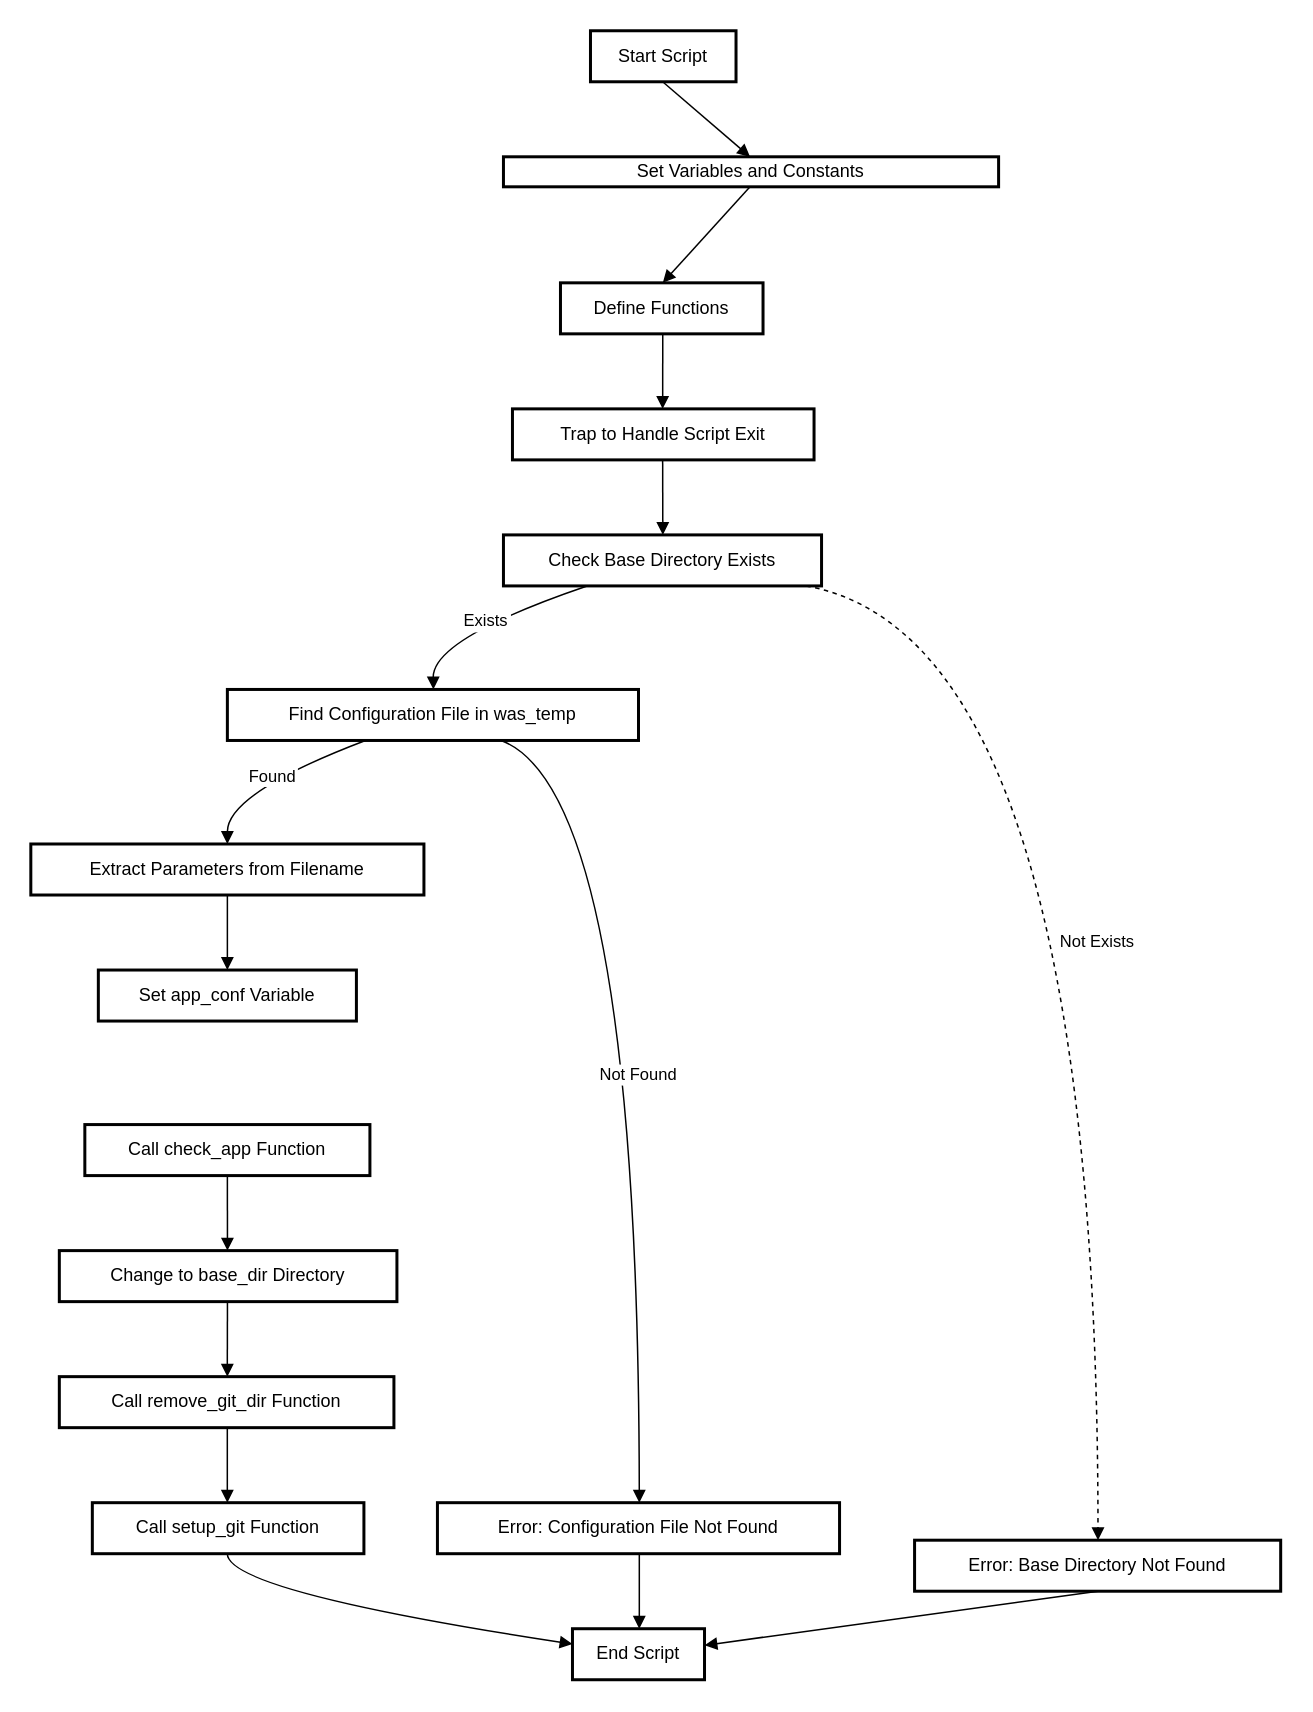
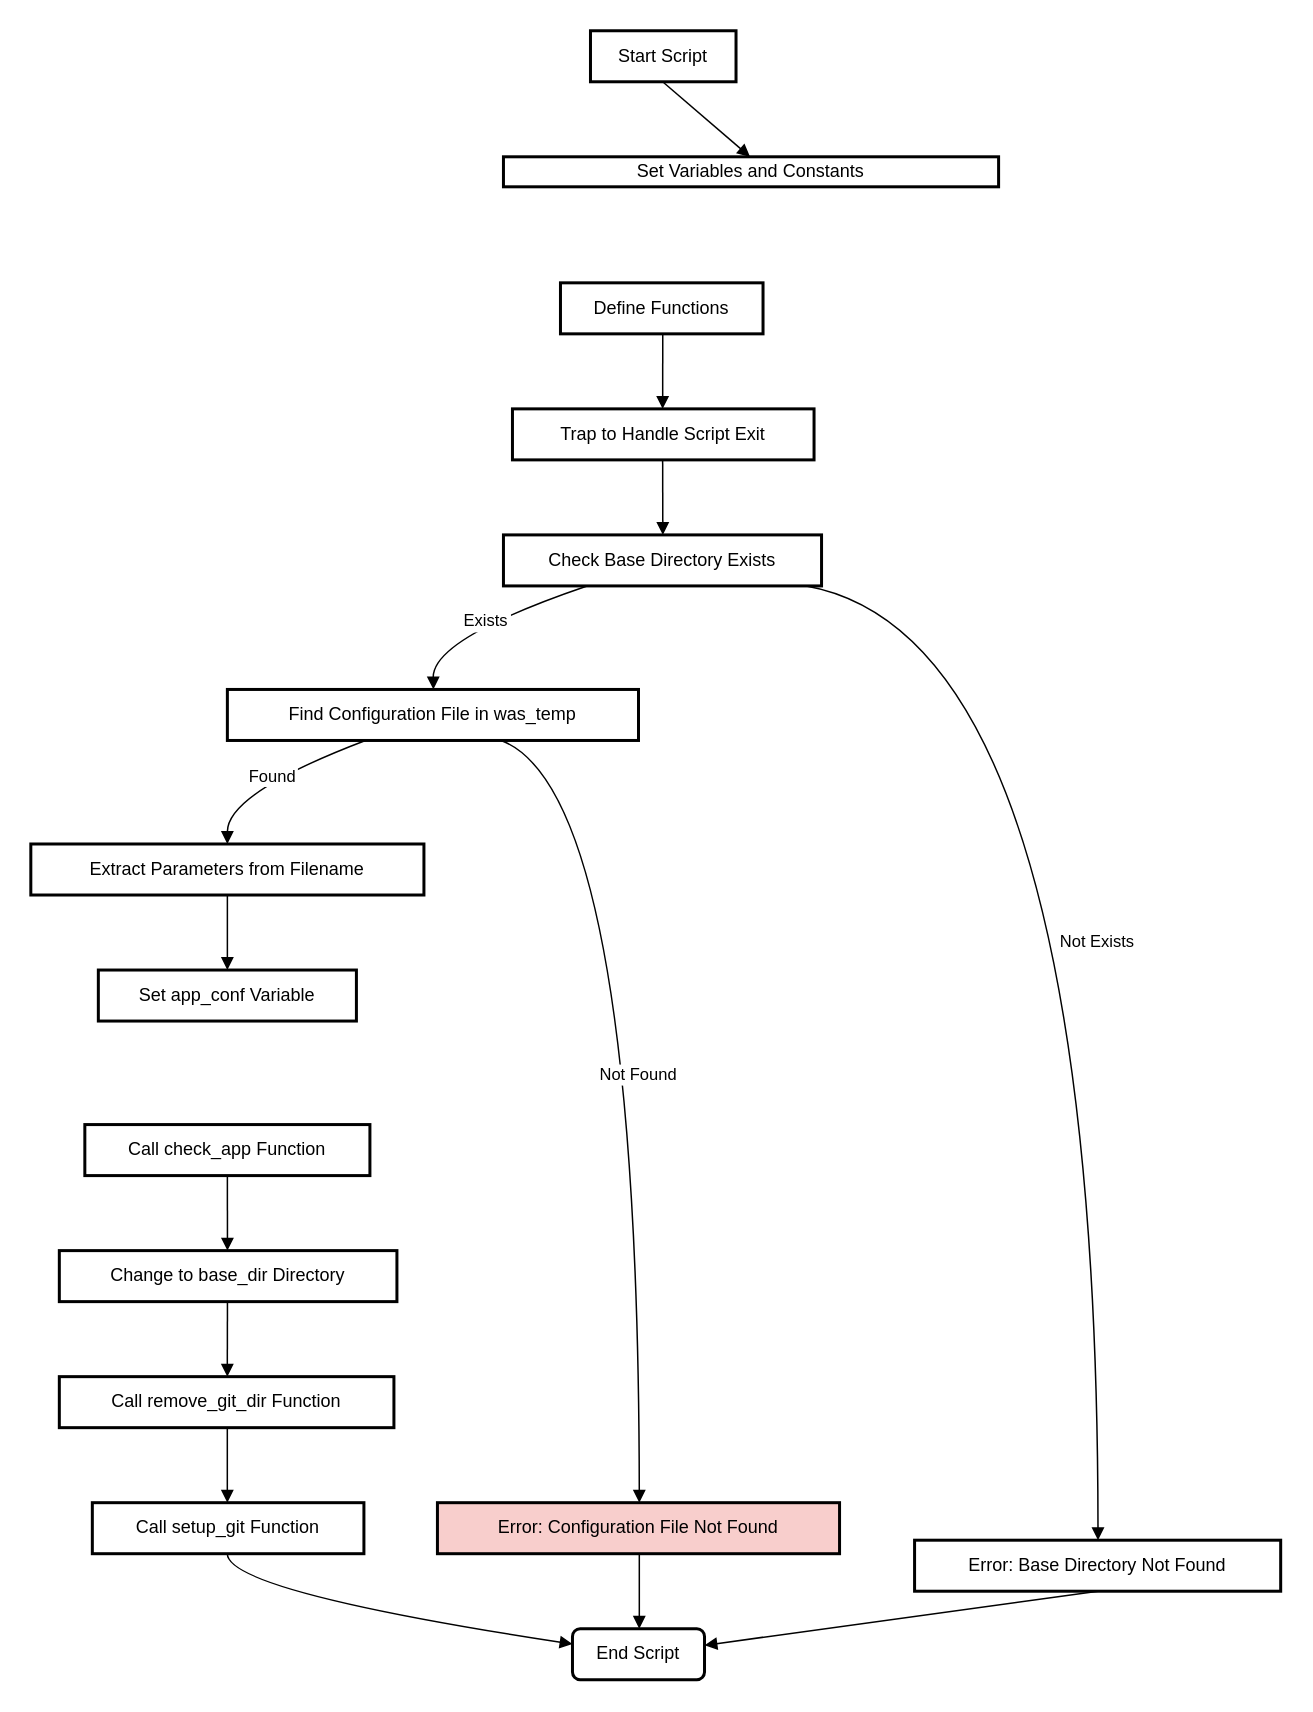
(710, 231) -> none
(1061, 1010) -> (1061, 1010)
(638, 1528) -> (638, 1528)
(638, 1654) -> (638, 1654)
